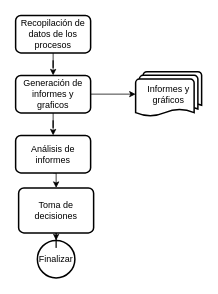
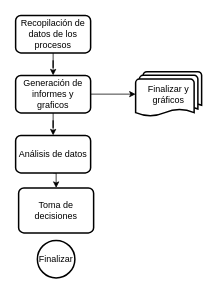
(168, 94) -> (168, 94)
(53, 154) -> (53, 154)
(56, 248) -> none
